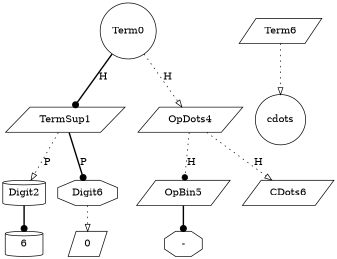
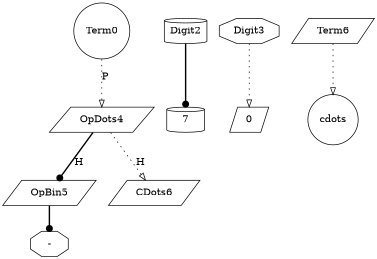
(168, 77) -> (105, 77)
(65, 120) -> none
(187, 154) -> (77, 154)
(88, 193) -> (249, 31)
(24, 244) -> (186, 120)
